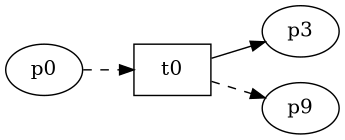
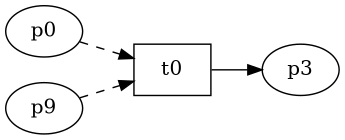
(231, 87) -> (100, 92)
